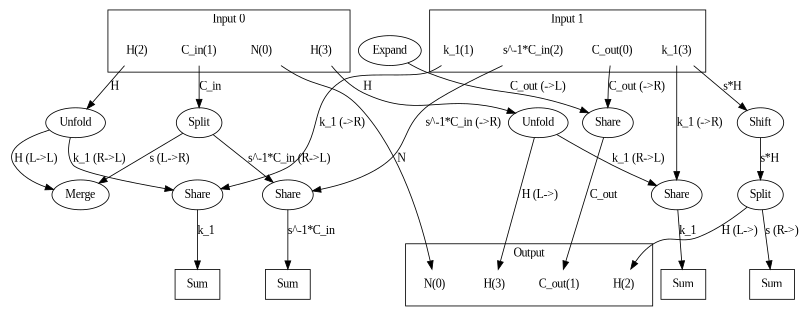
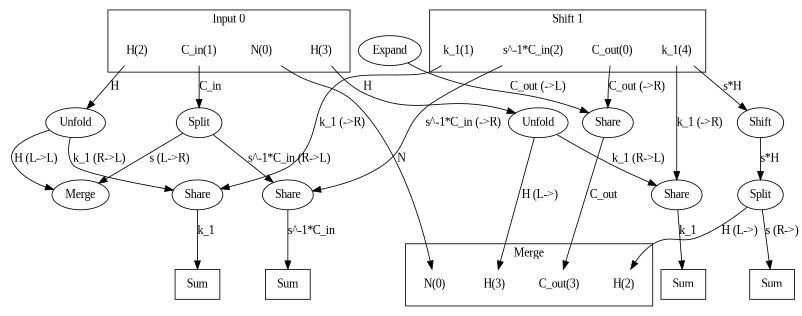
(568, 19) -> (568, 19)
(677, 51) -> (677, 51)
(529, 253) -> (529, 253)
(559, 284) -> (559, 284)
